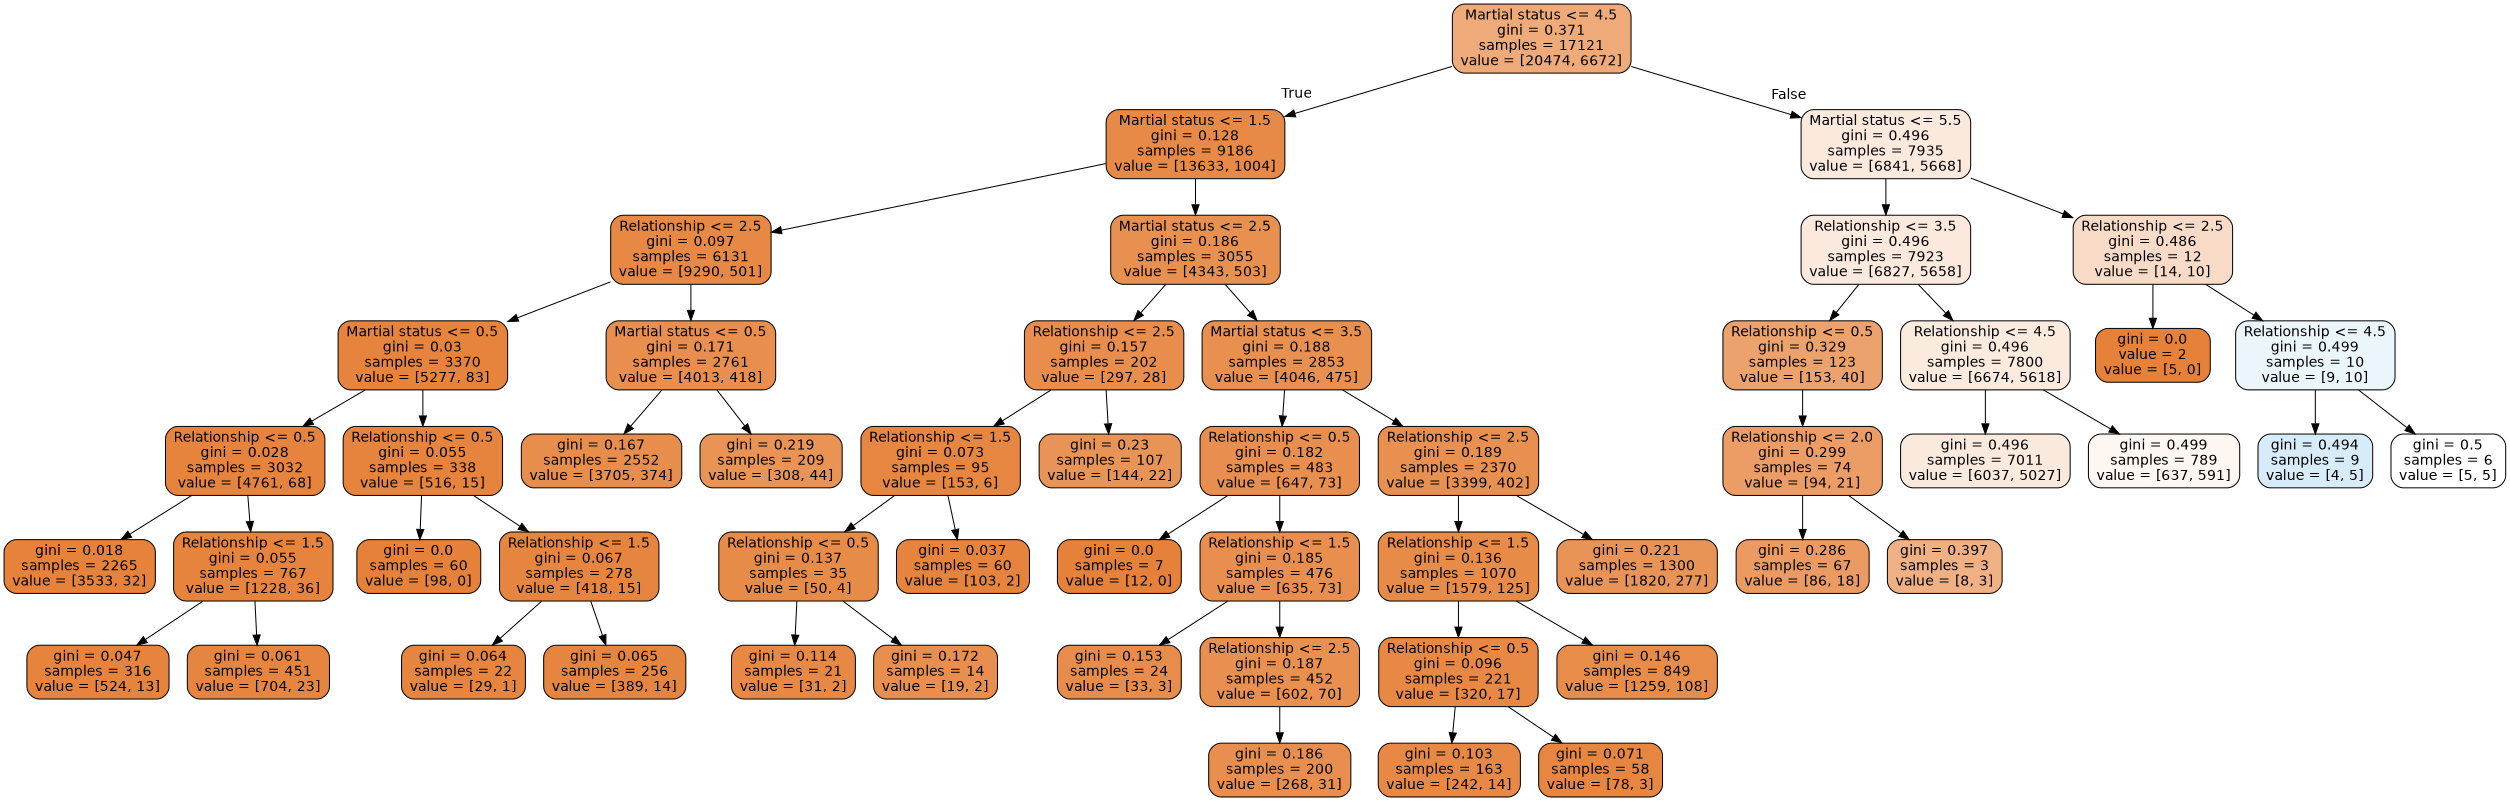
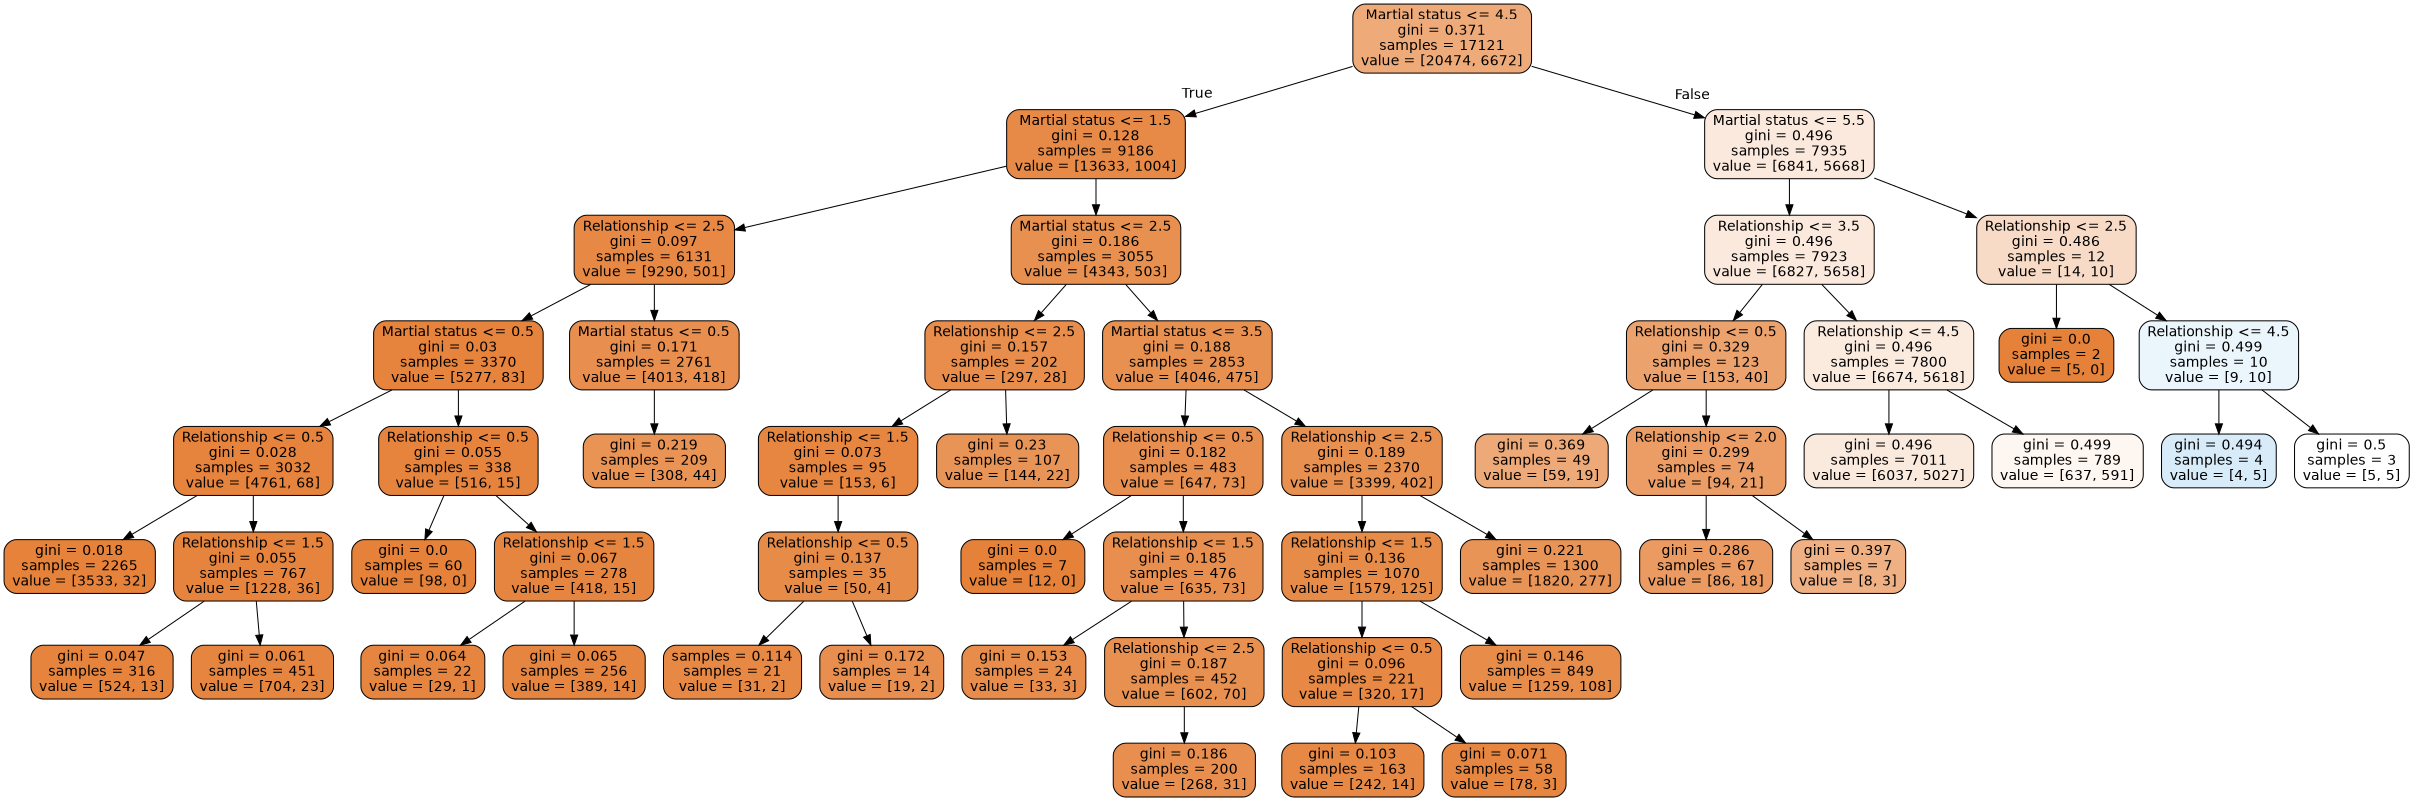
(2153, 355) -> (2056, 355)
(602, 461) -> none
none -> (1542, 461)
(2315, 461) -> (2219, 461)
(2448, 461) -> (2352, 461)
(963, 567) -> none
(1945, 567) -> (1848, 567)
(793, 672) -> (733, 672)
